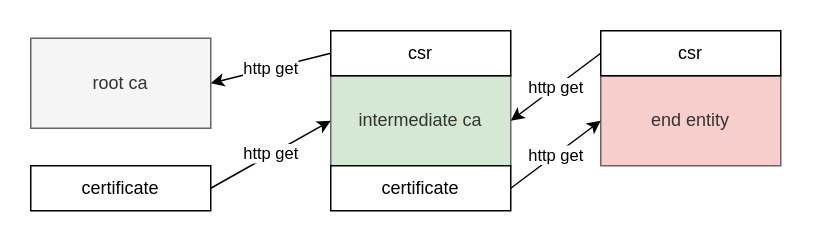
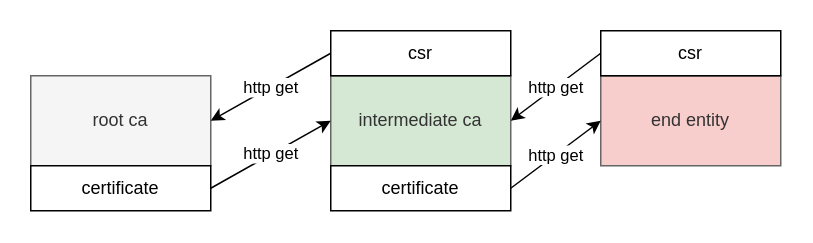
(121, 83) -> (121, 121)
